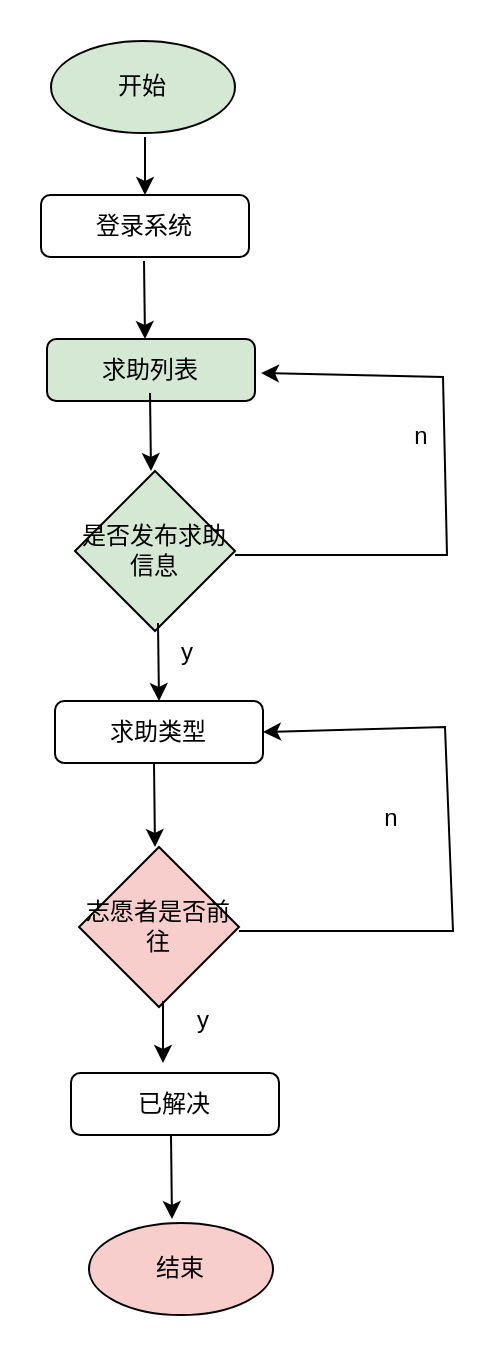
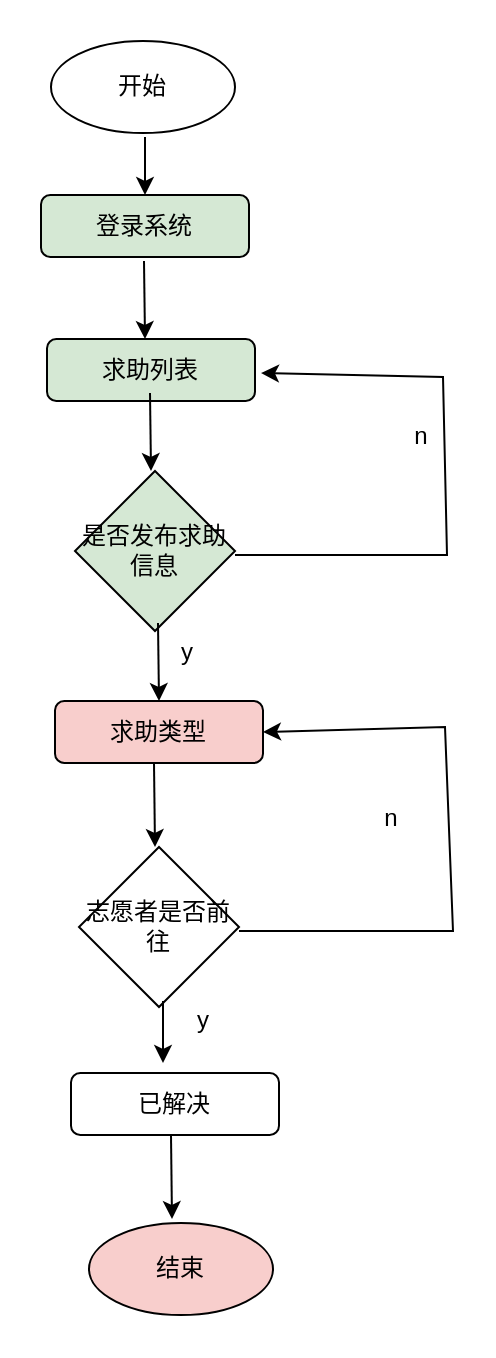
(143, 87) -> (143, 87)
(145, 226) -> (145, 226)
(159, 732) -> (159, 732)
(159, 927) -> (159, 927)
